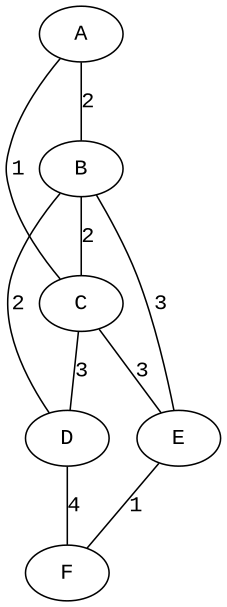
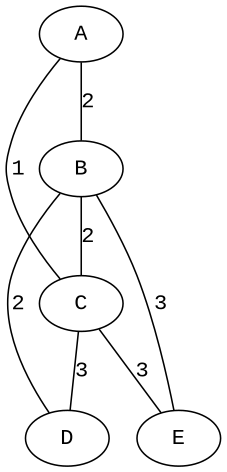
(67, 573) -> none
